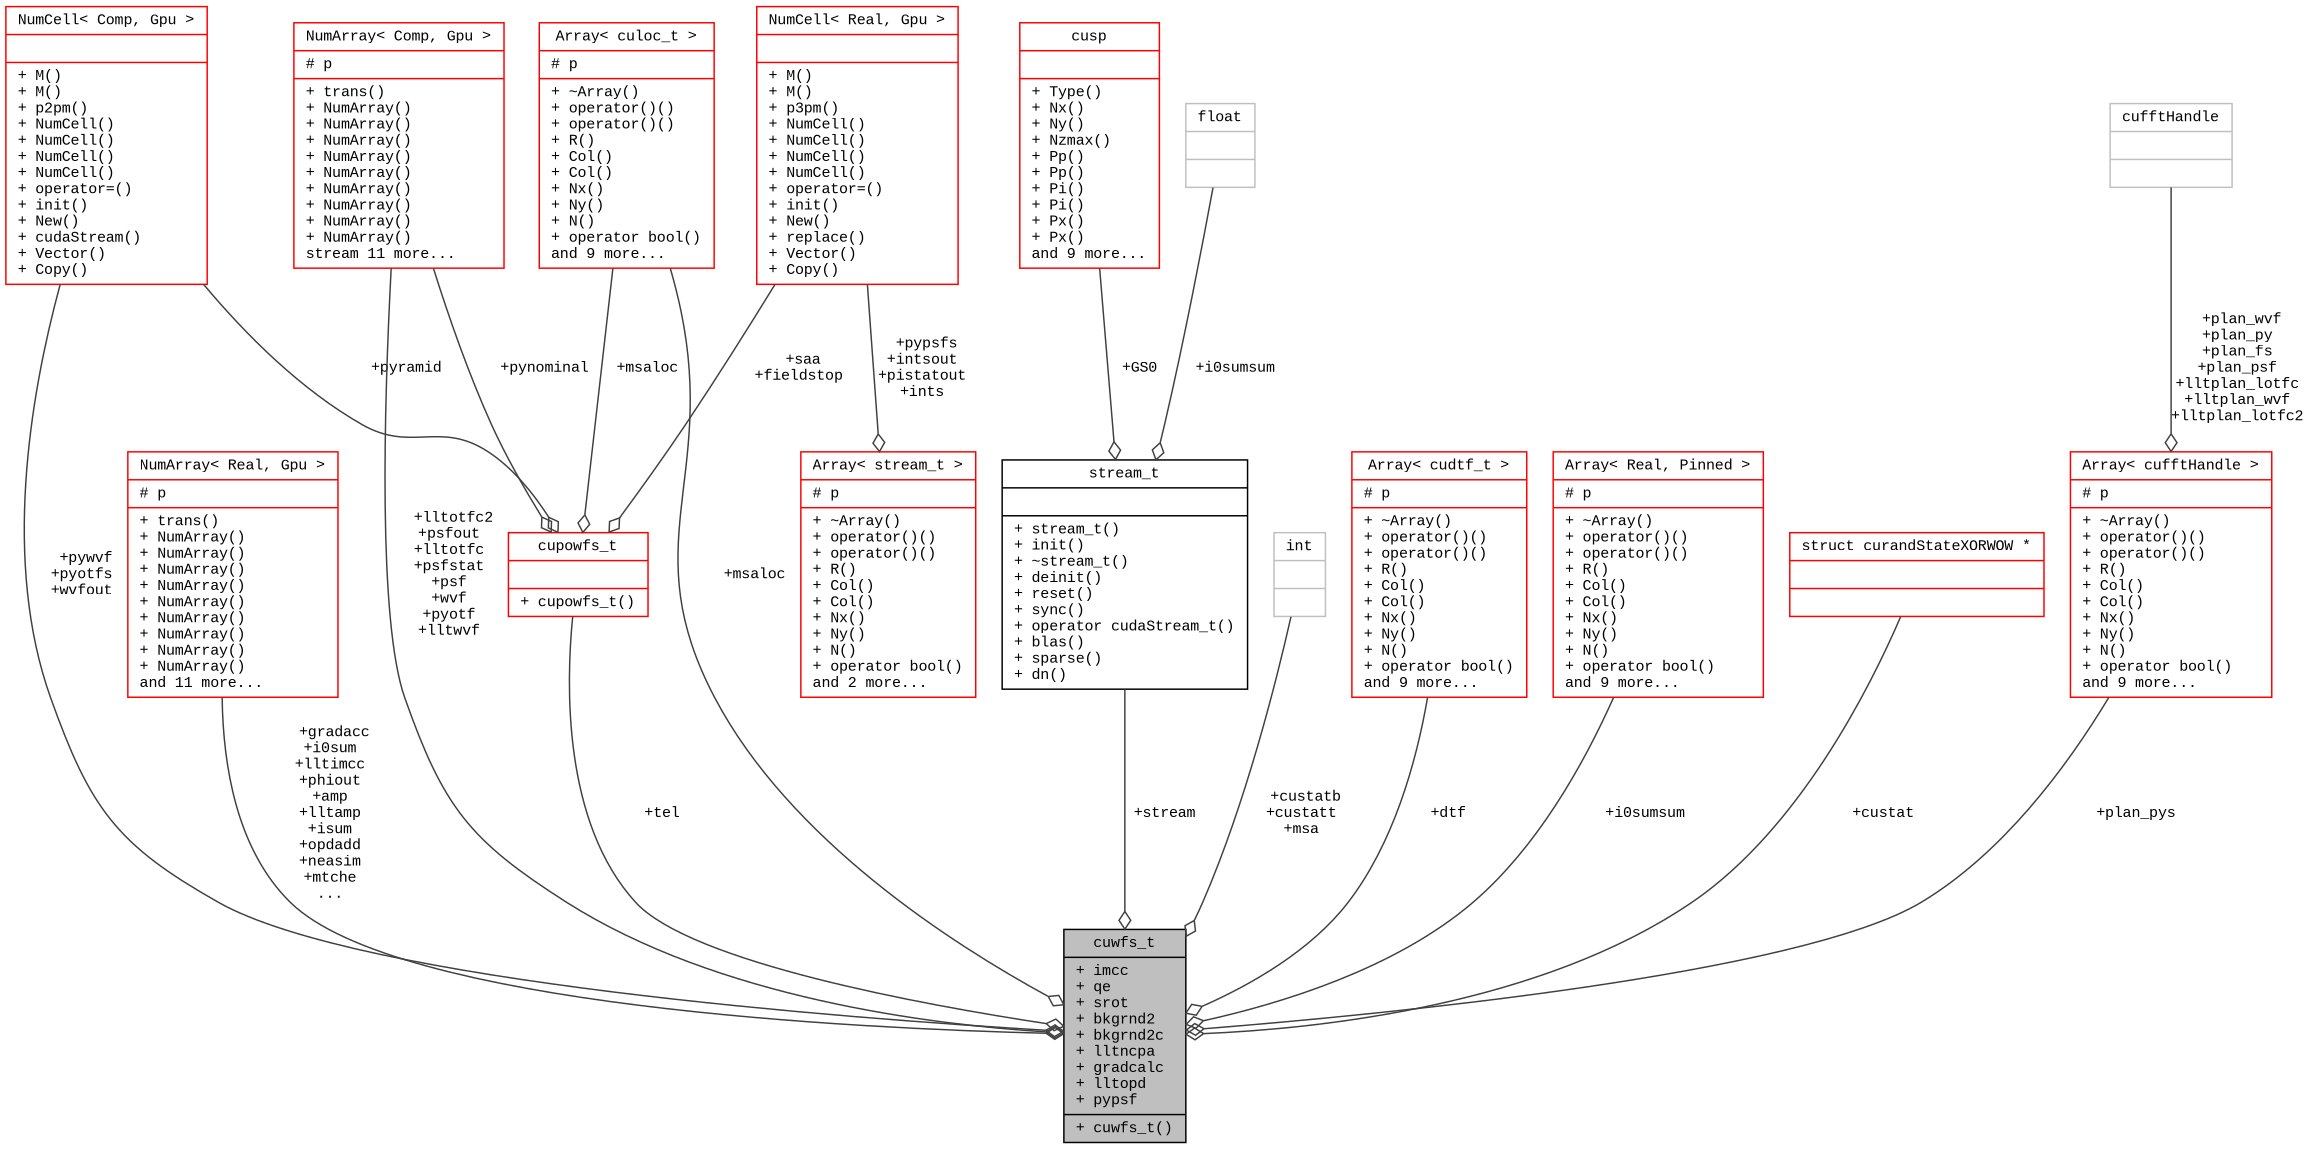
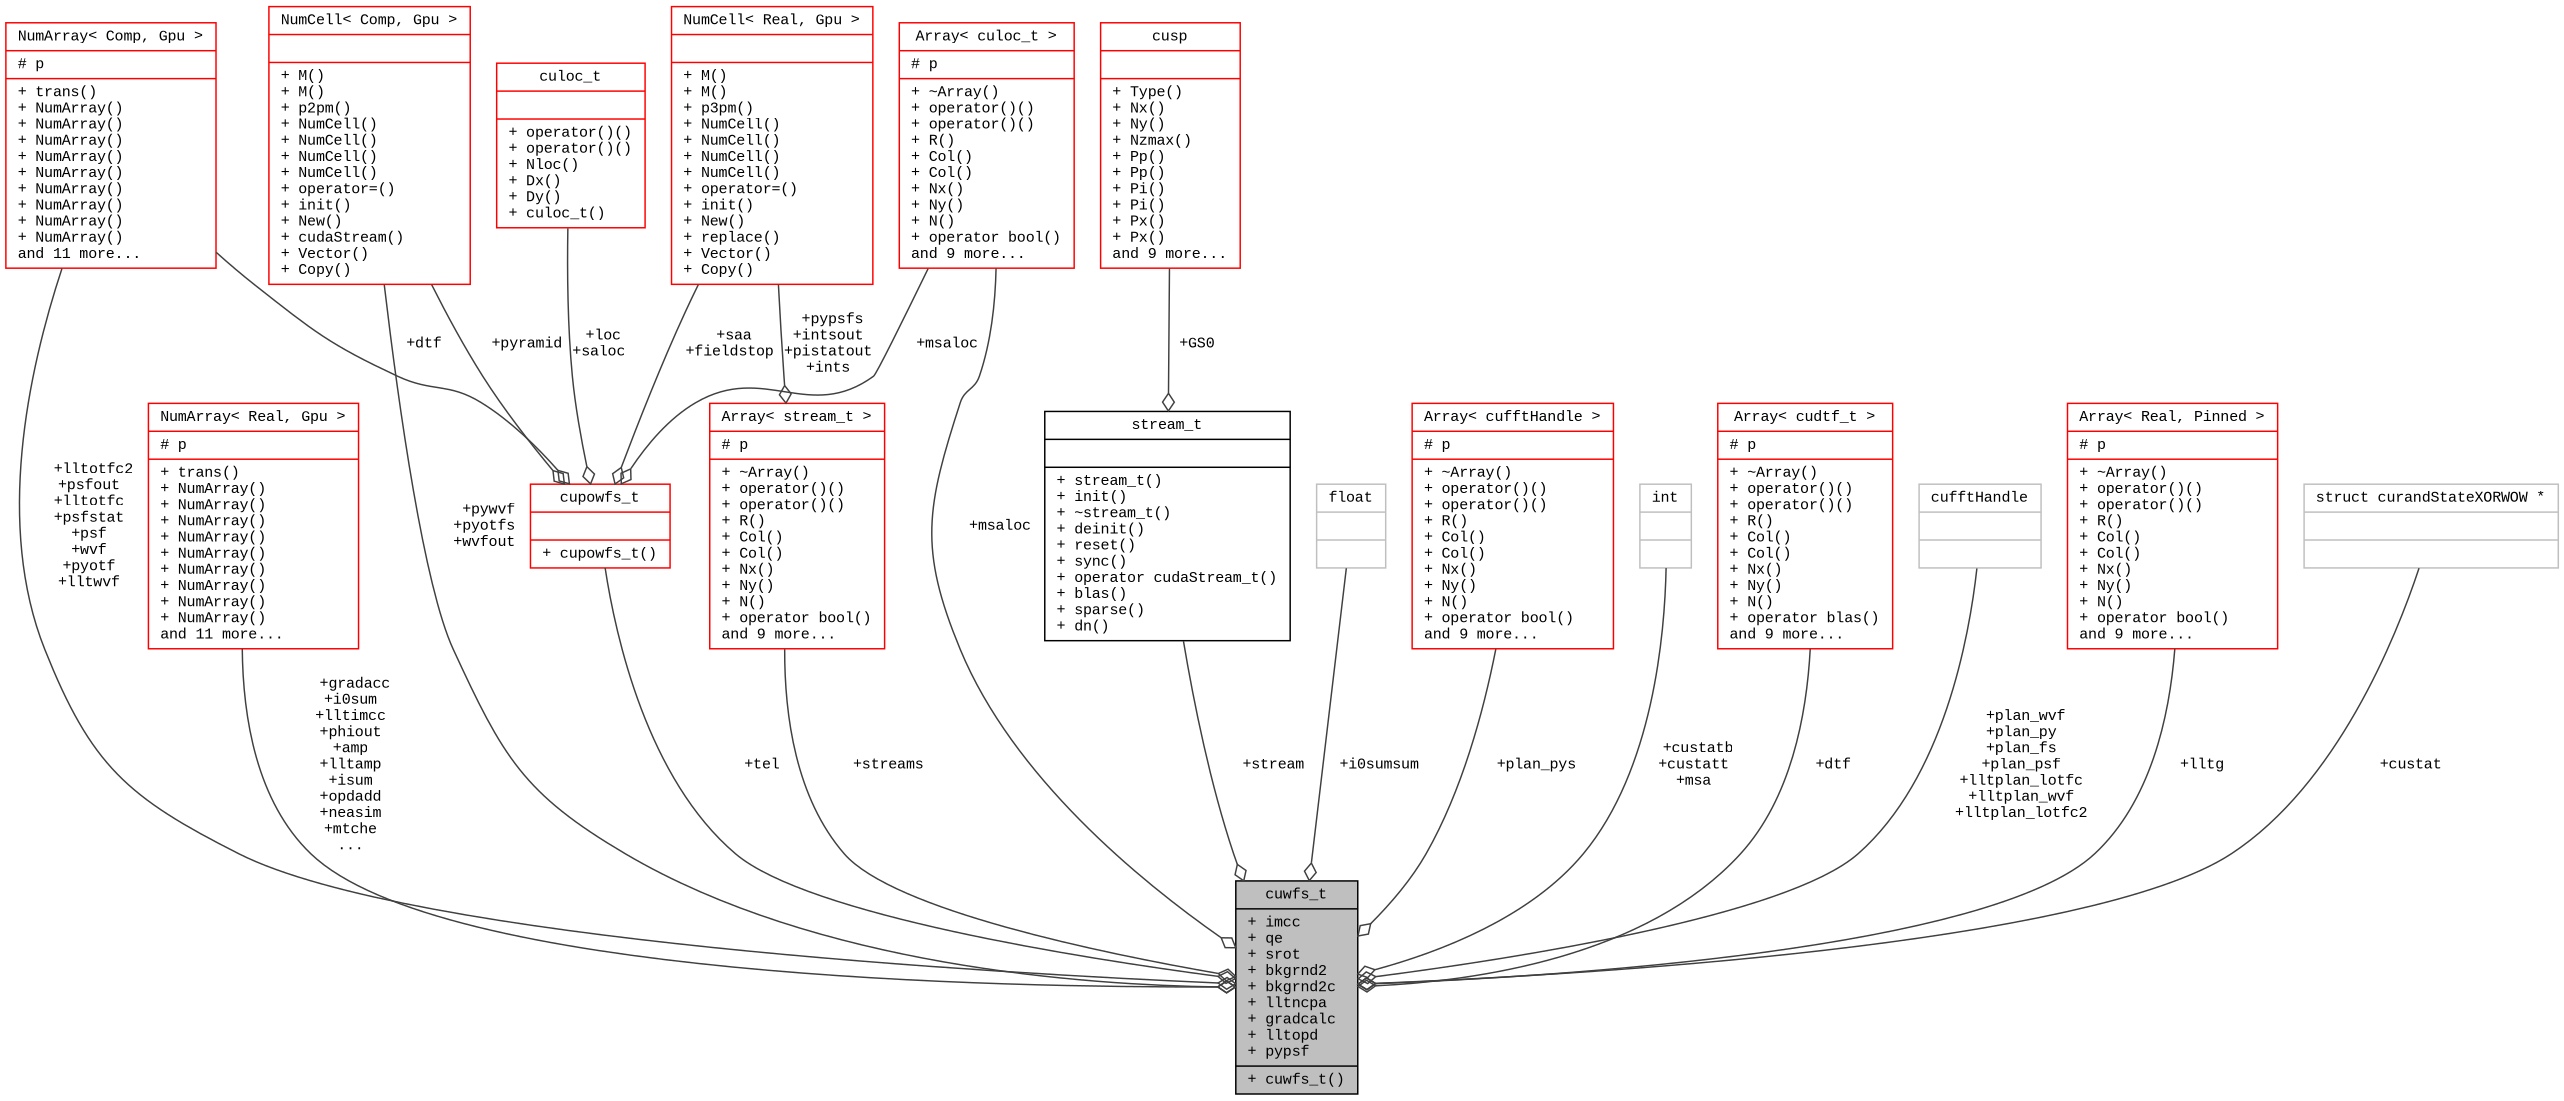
none -> (571, 145)
(381, 253) -> (80, 253)
(2171, 310) -> (1775, 896)
(1188, 315) -> (1329, 715)
(541, 368) -> (420, 344)
(1917, 575) -> (2431, 526)
(1439, 666) -> (1805, 618)
(871, 683) -> (780, 634)
(1641, 813) -> (2198, 765)
none -> (921, 899)
